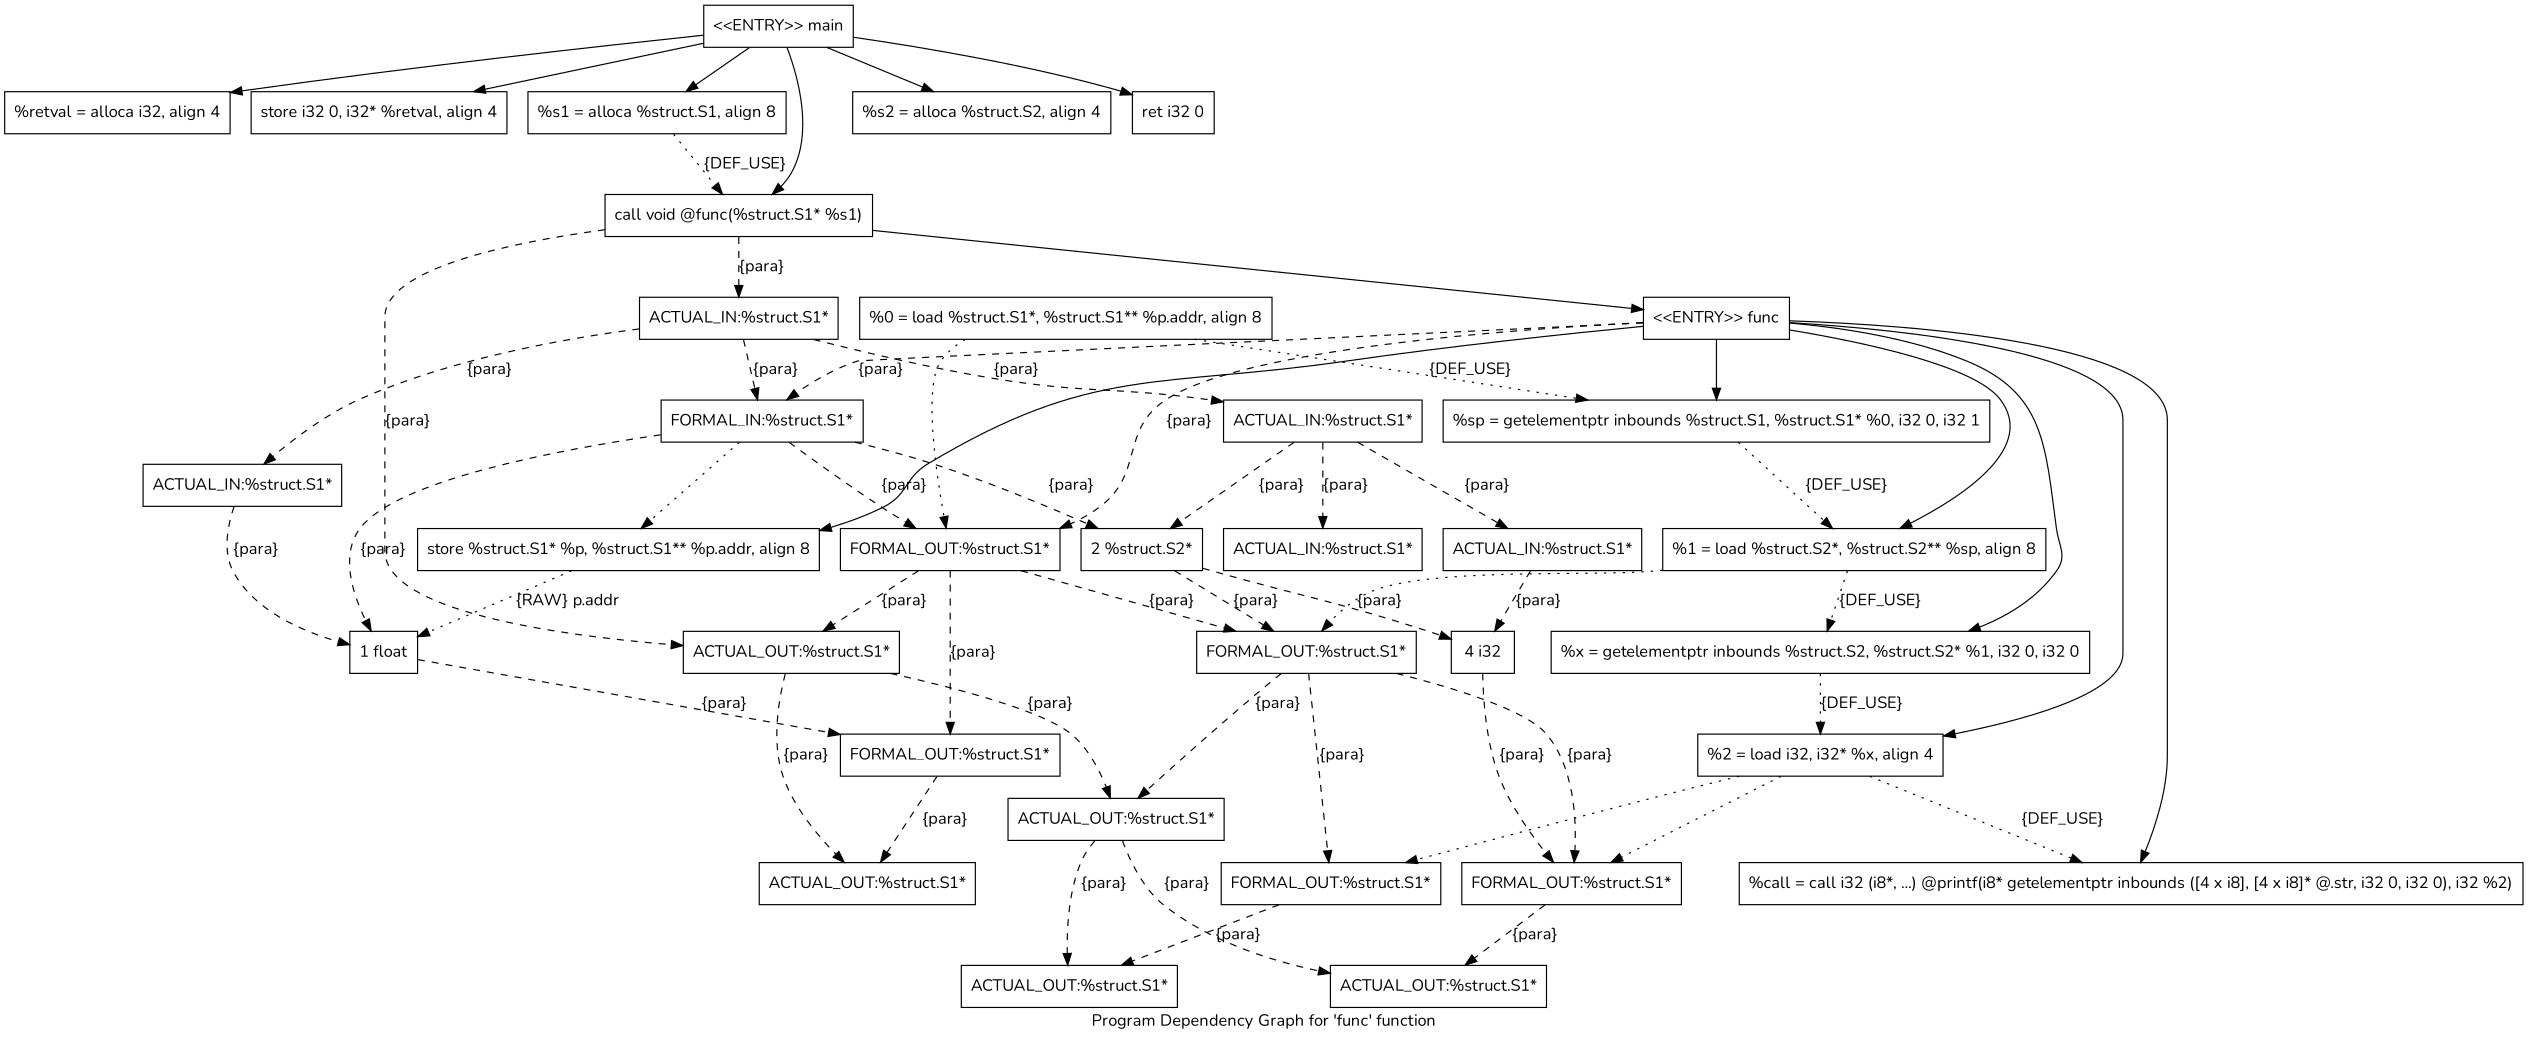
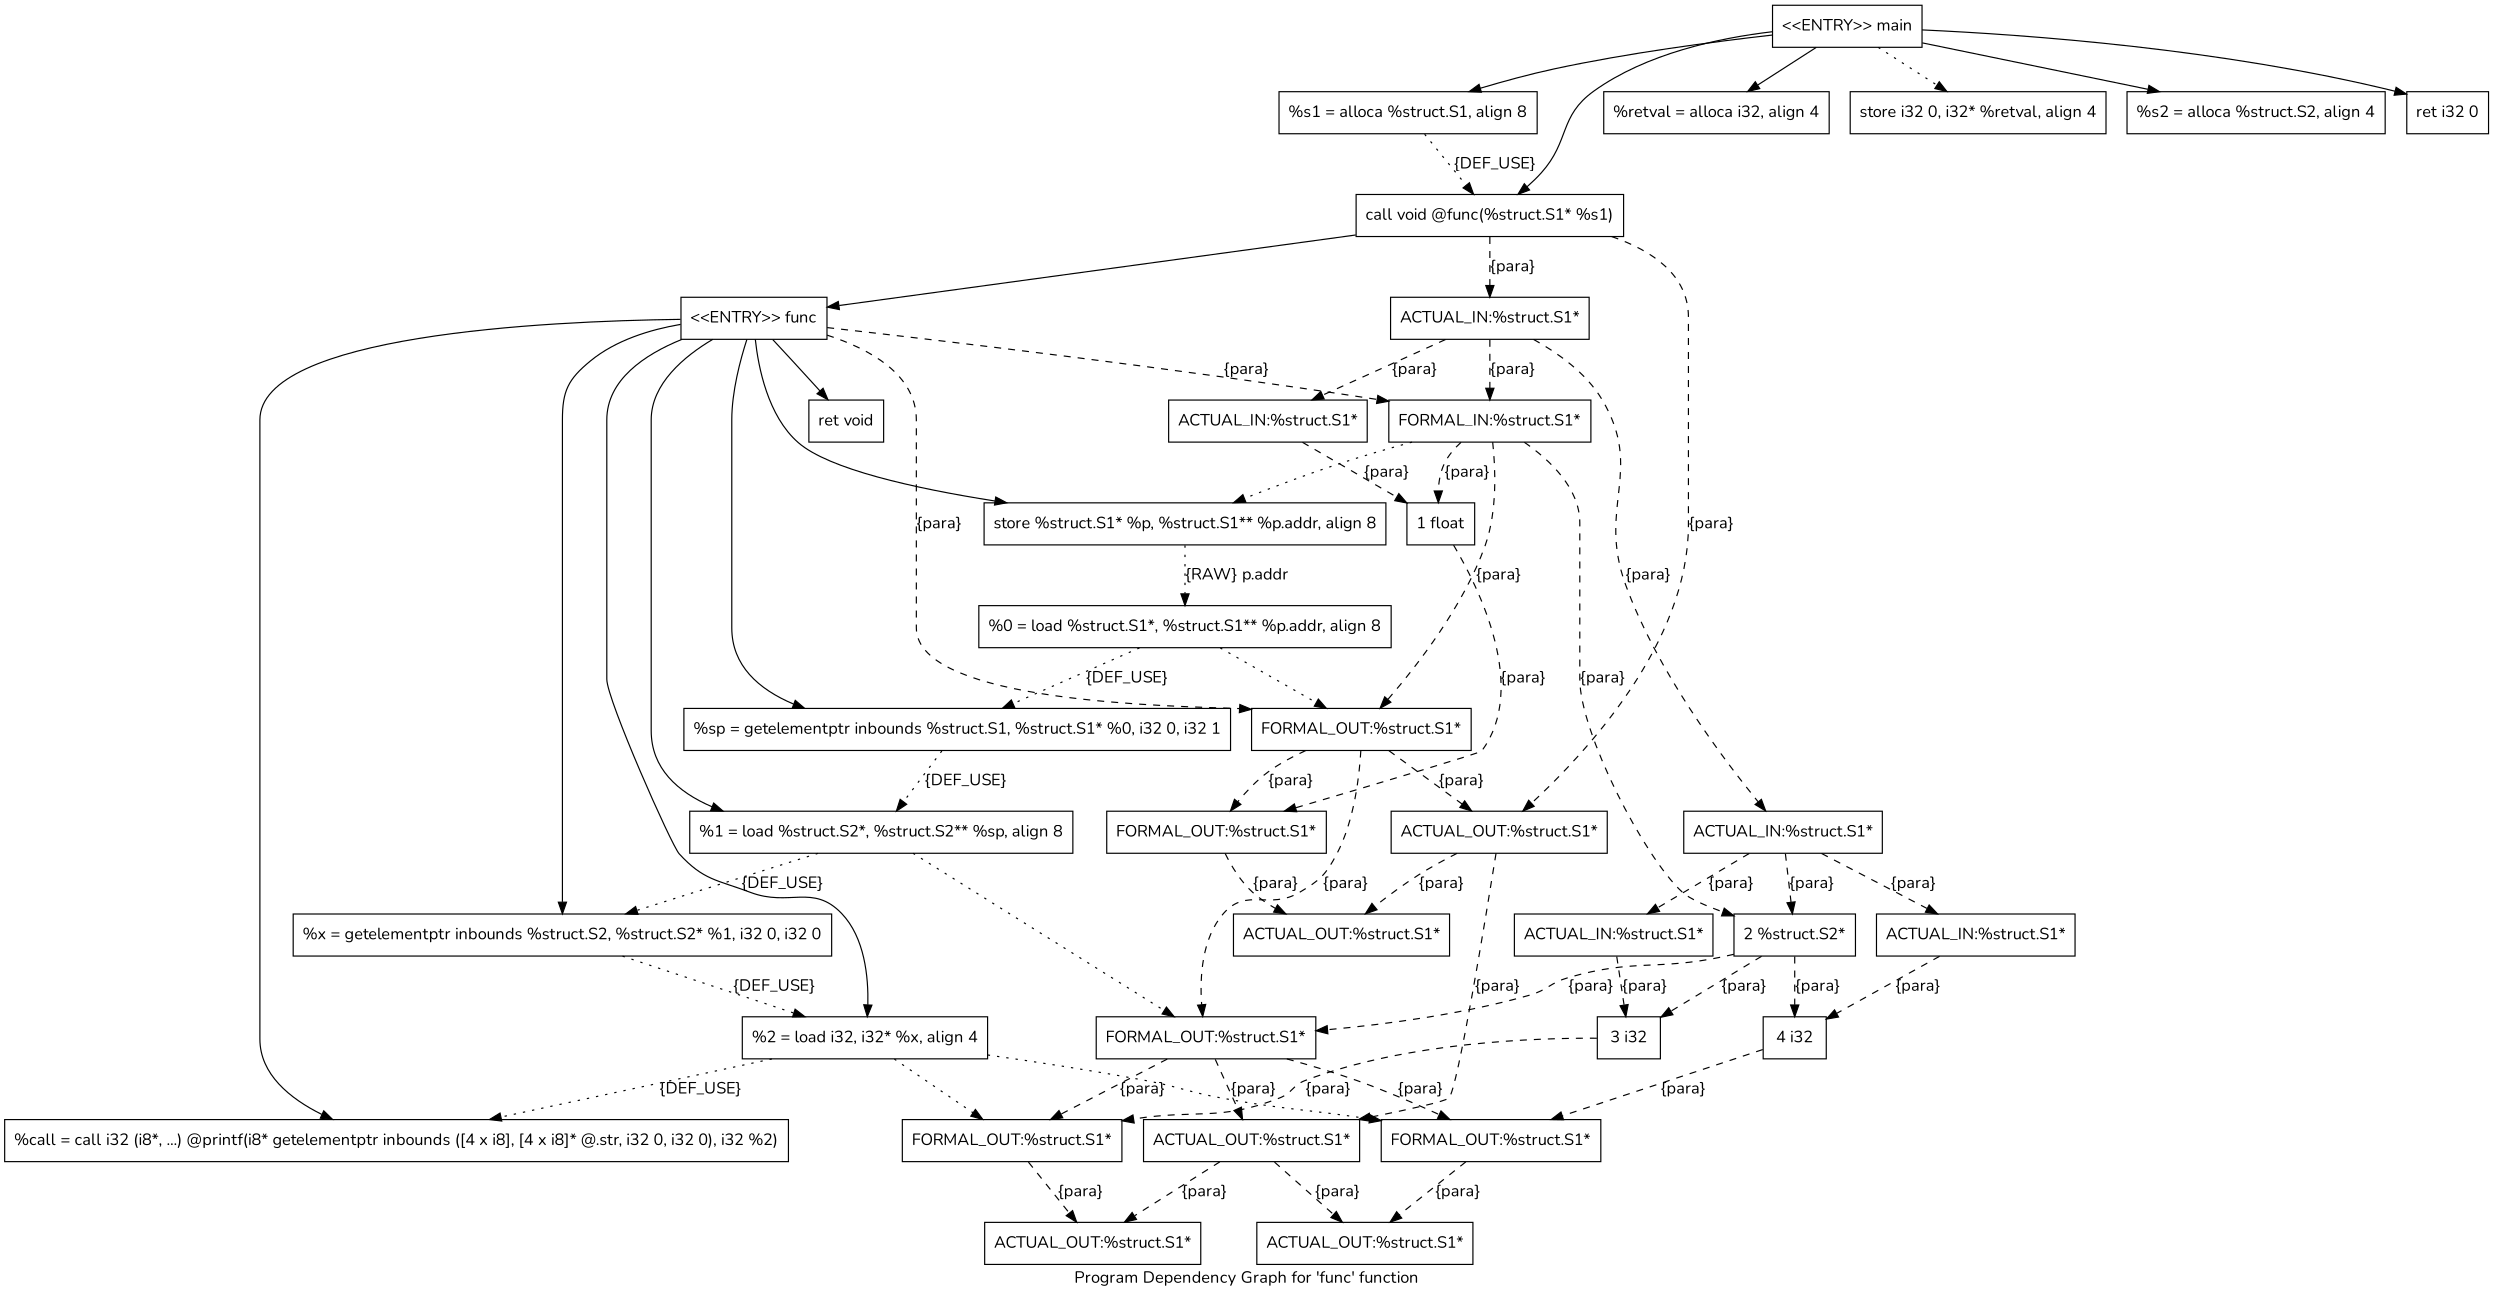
(594, 66) -> (1907, 66)
none -> (846, 421)
(500, 601) -> (1185, 569)
none -> (1629, 1038)
